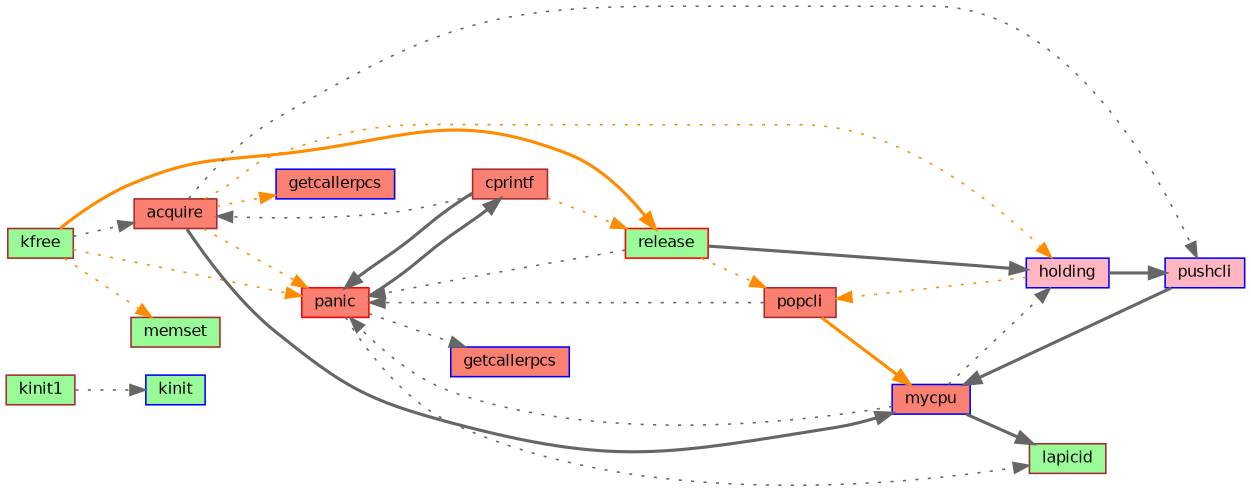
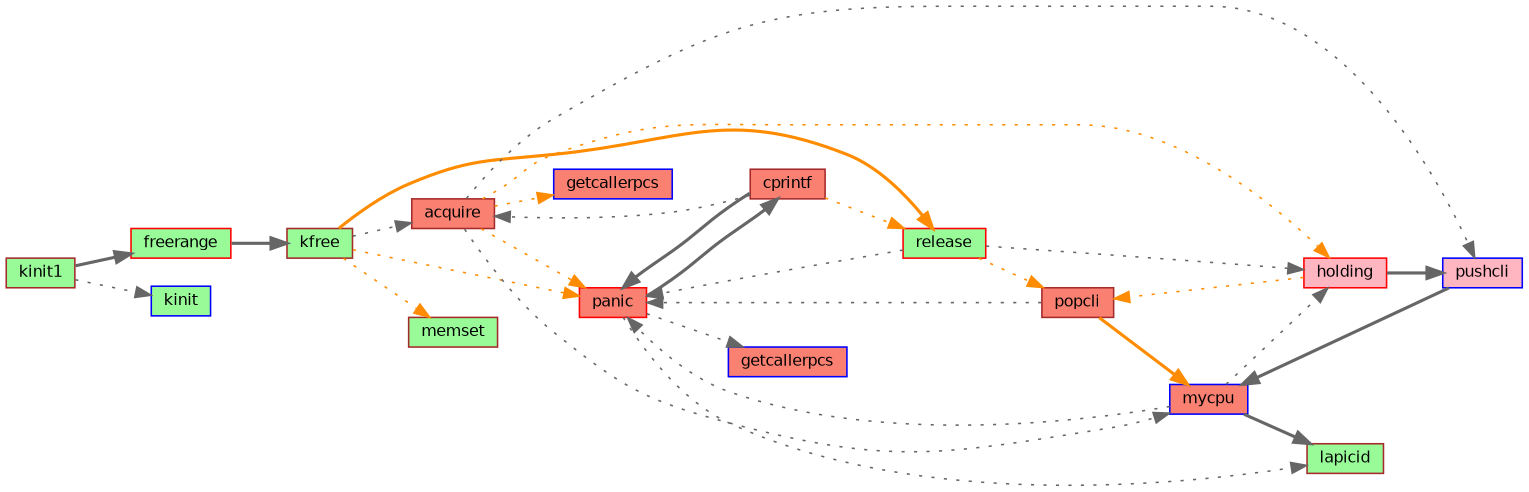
none -> (181, 243)
(859, 257) -> (1137, 257)
(1068, 273) -> (1345, 273)
(535, 442) -> (813, 442)
